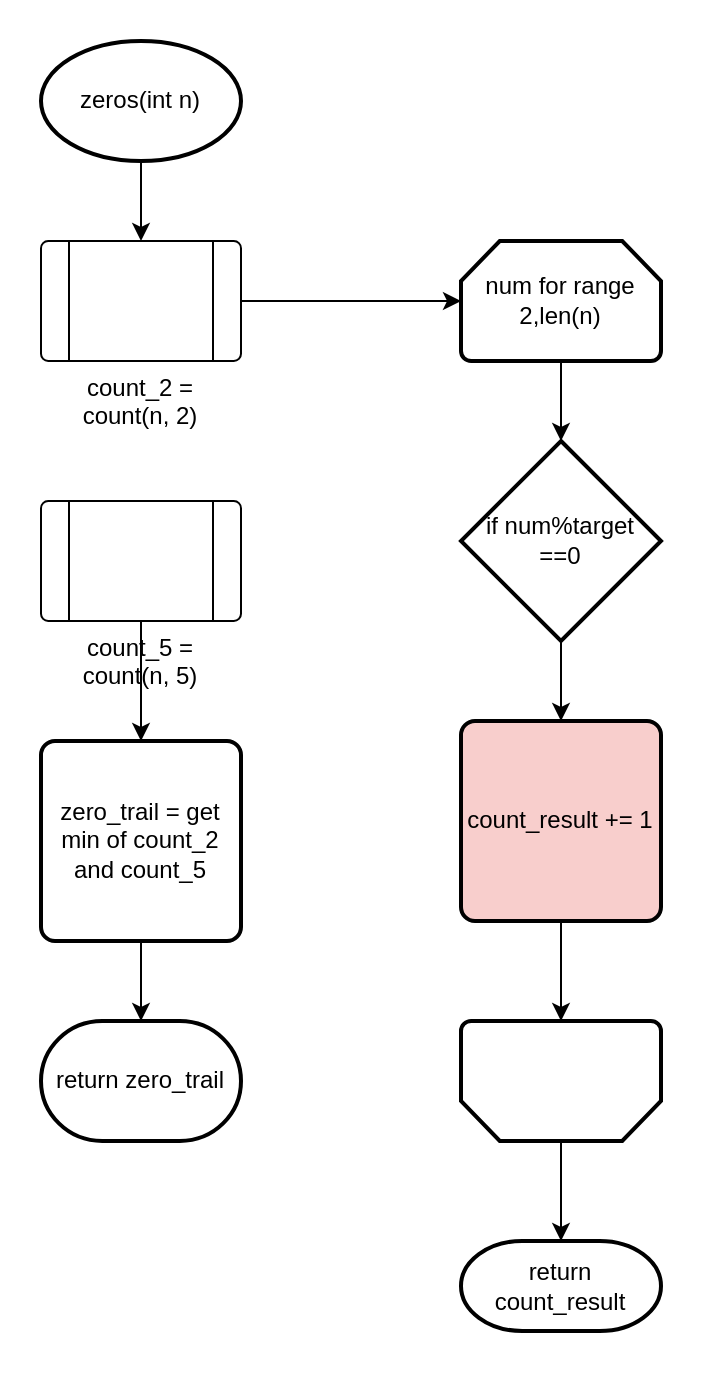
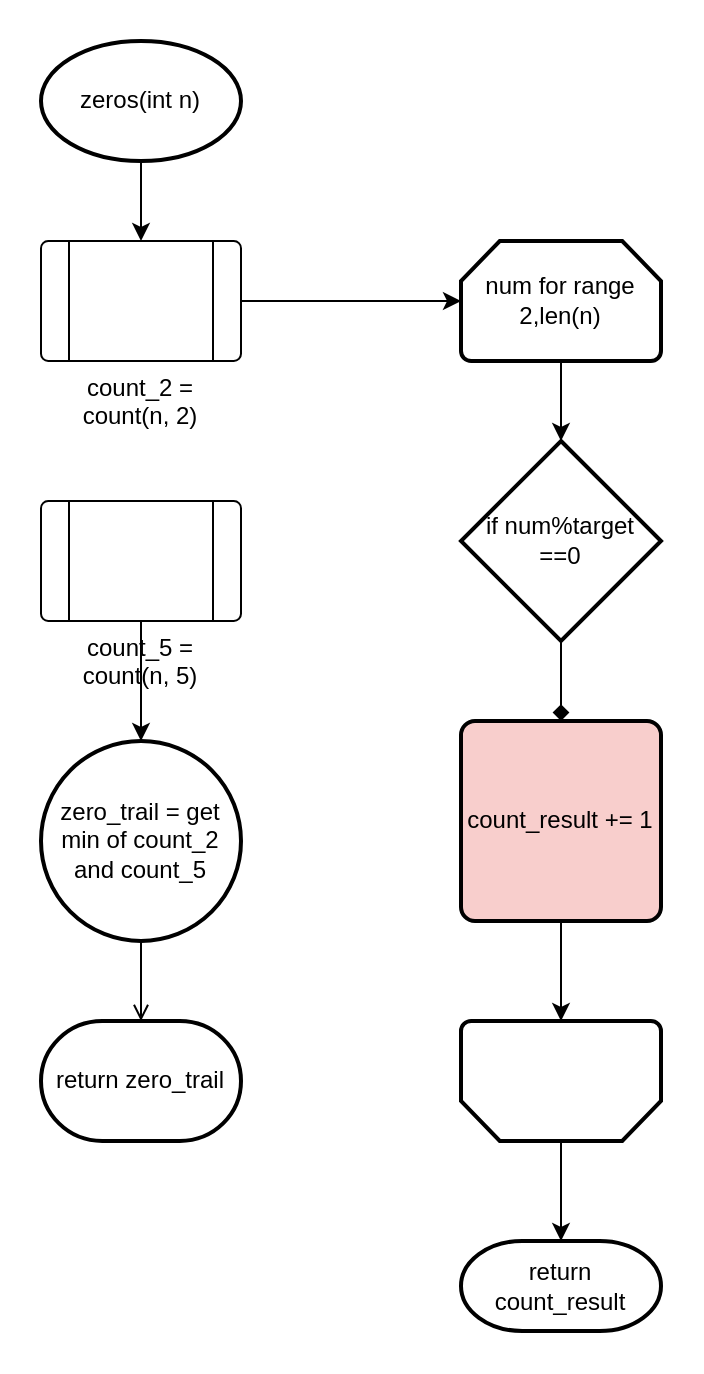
(561, 706) -> (561, 705)
(141, 841) -> (141, 841)
(141, 1006) -> (141, 1009)
